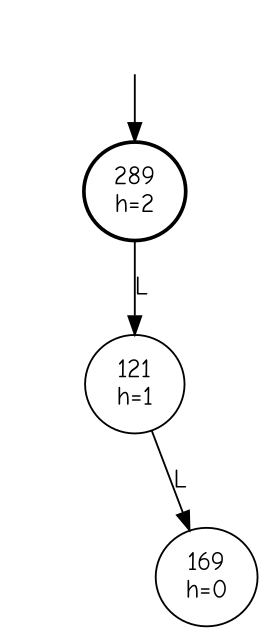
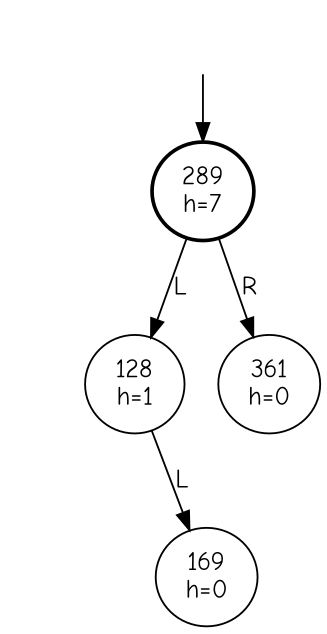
(135, 191) -> (203, 191)
(135, 384) -> (135, 384)
none -> (269, 384)
